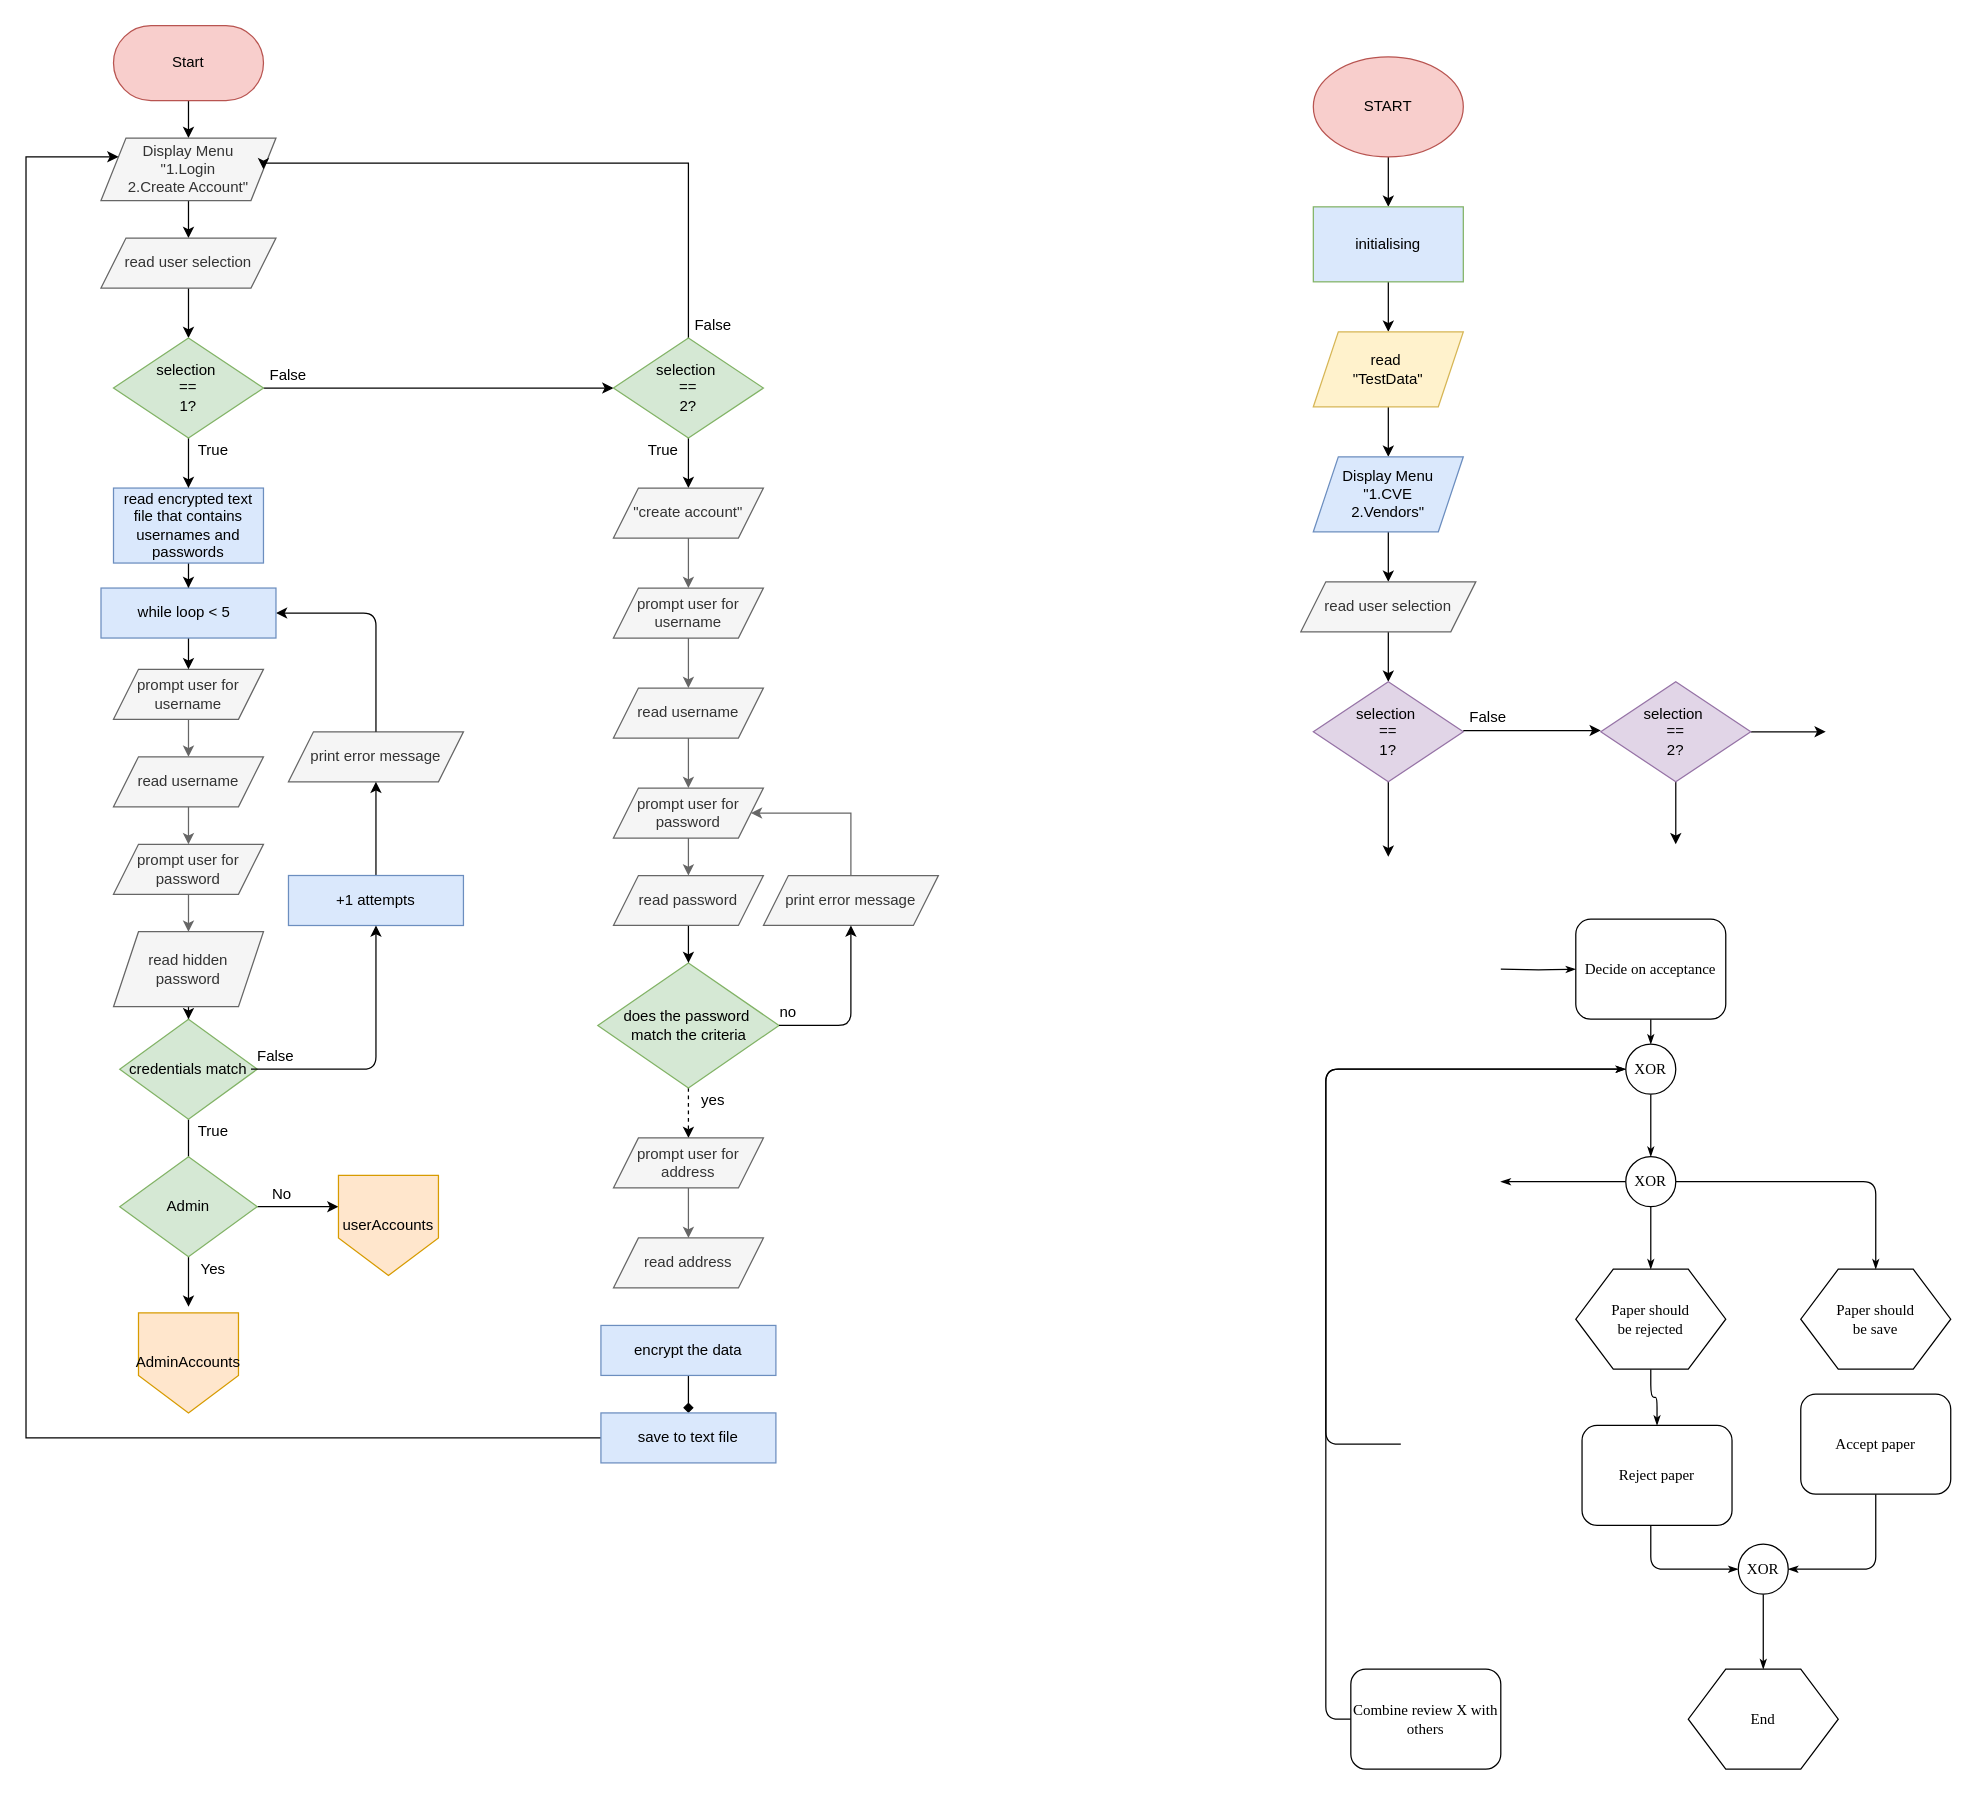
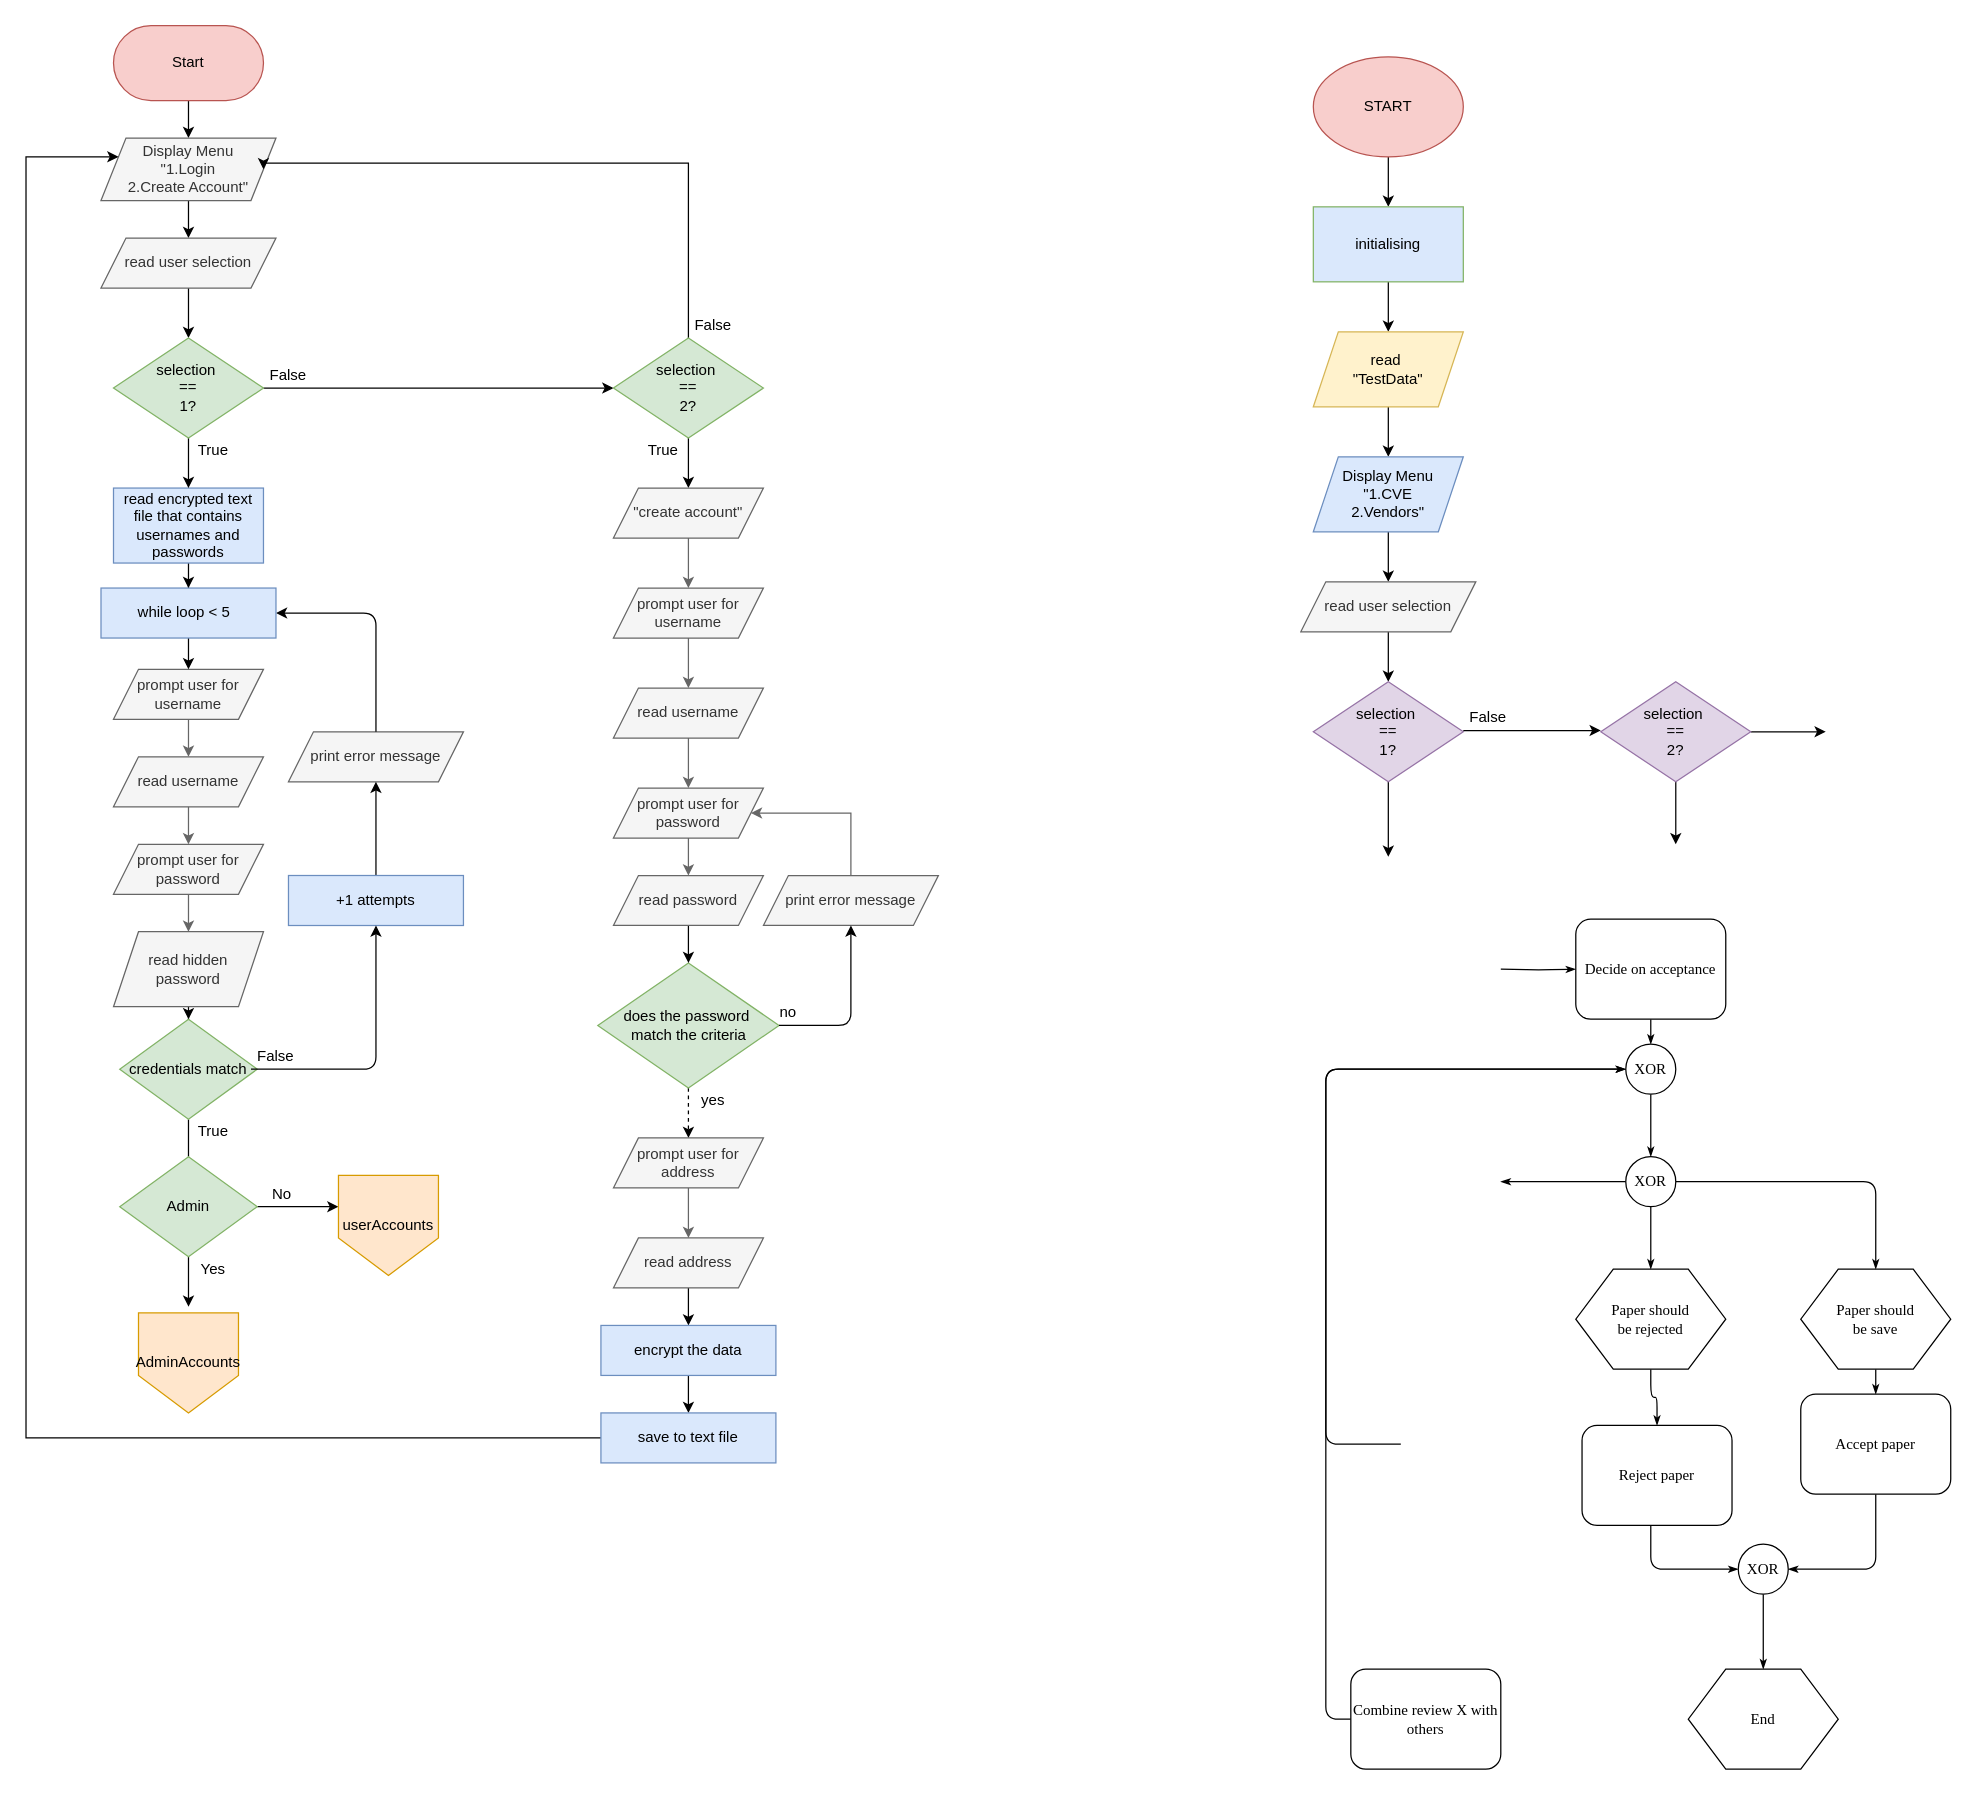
none -> (688, 1311)
none -> (1876, 1382)
(688, 1402) -> (688, 1403)
